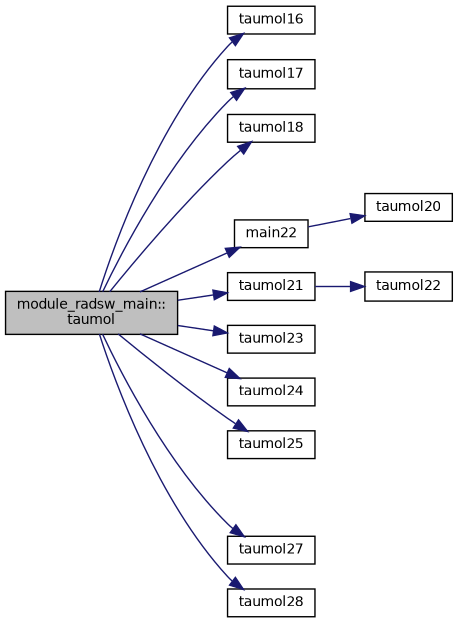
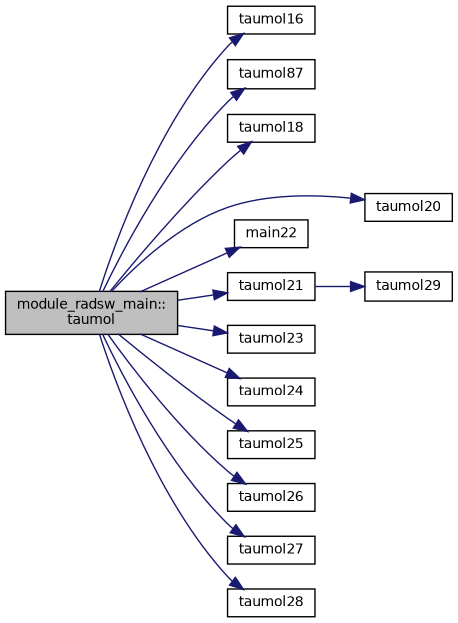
(271, 74) -> (271, 74)
(329, 223) -> (218, 211)
(409, 287) -> (409, 287)
none -> (271, 497)
